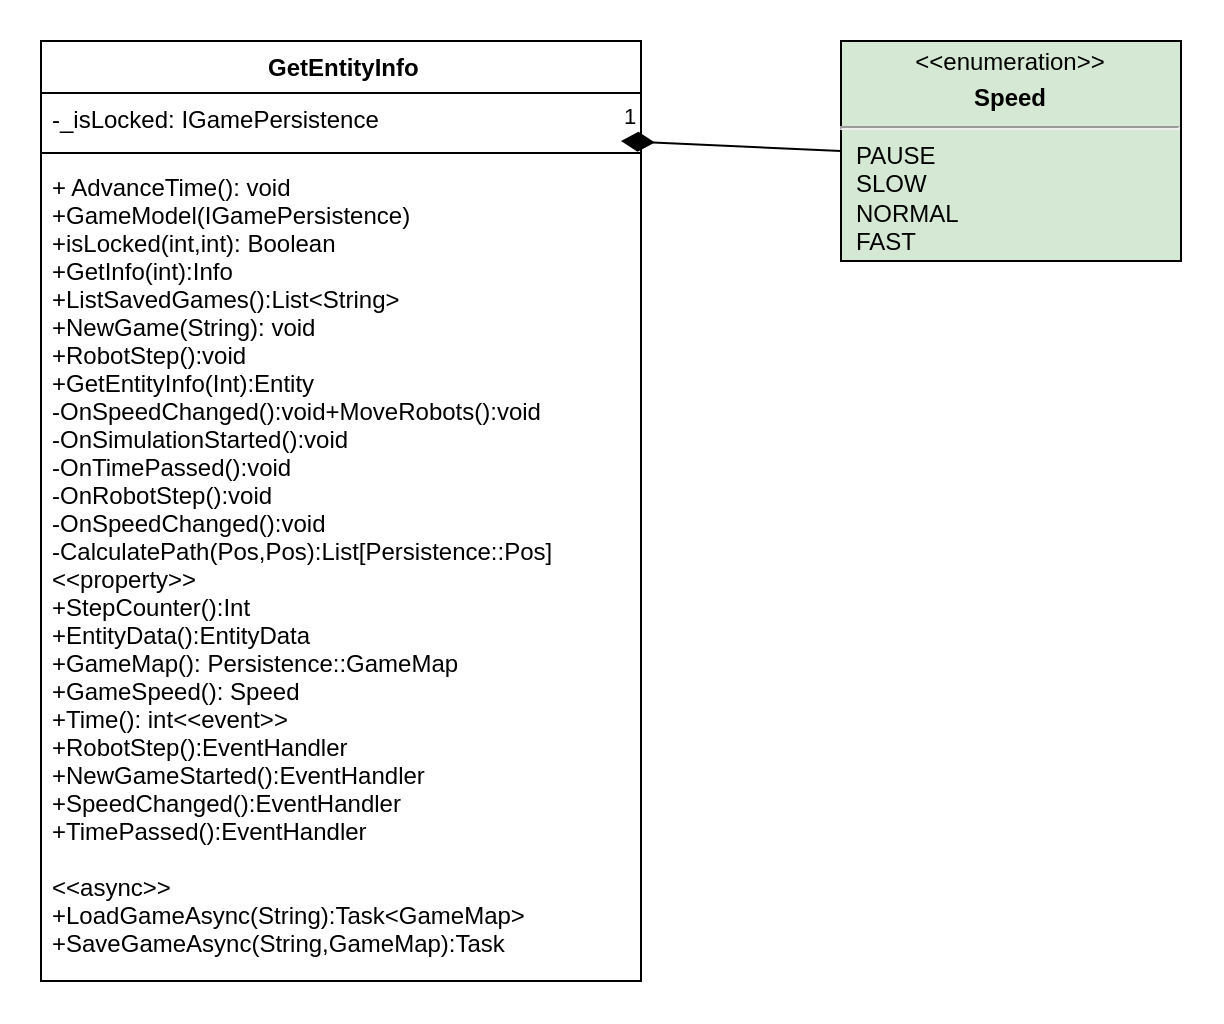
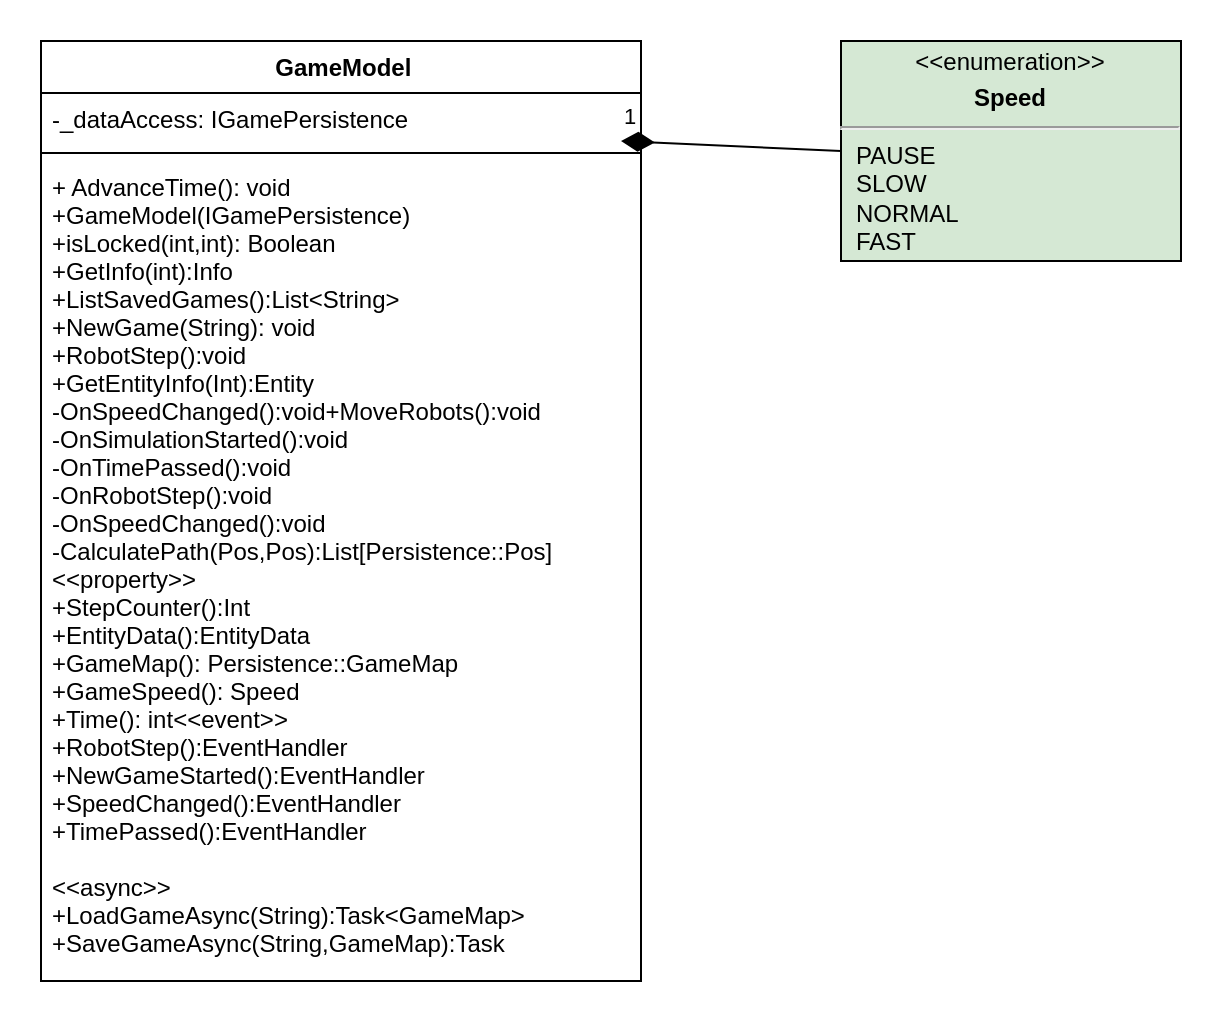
(340, 68) -> (340, 68)
(228, 120) -> (244, 120)
